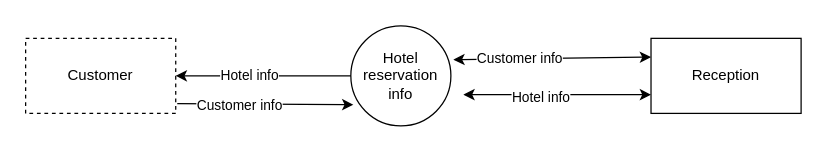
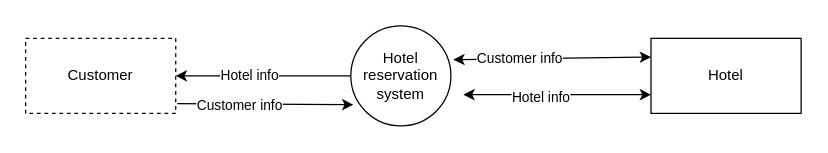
(401, 76) -> (401, 76)
(726, 76) -> (726, 76)
